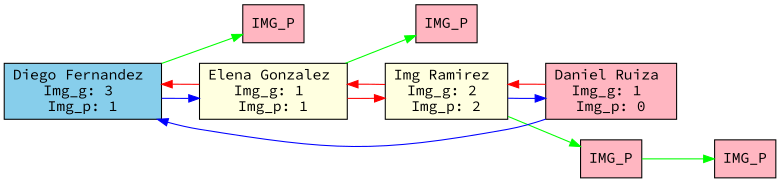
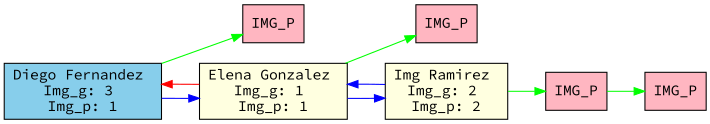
(372, 84) -> (372, 84)
(611, 91) -> none
(361, 98) -> (361, 98)
